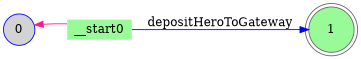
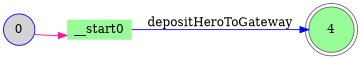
(55, 24) -> (46, 35)
(331, 30) -> (331, 30)
